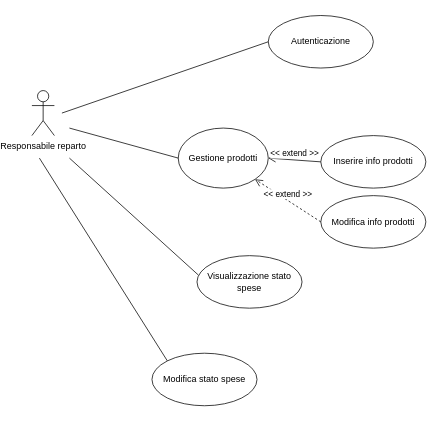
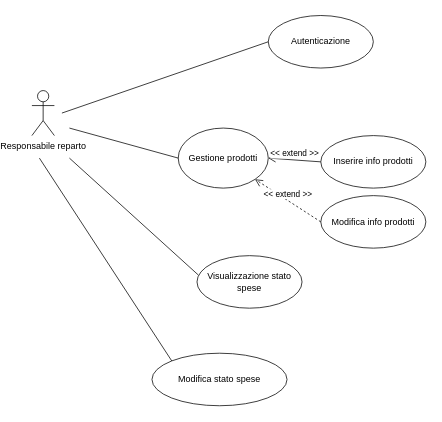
(204, 379) -> (219, 379)
